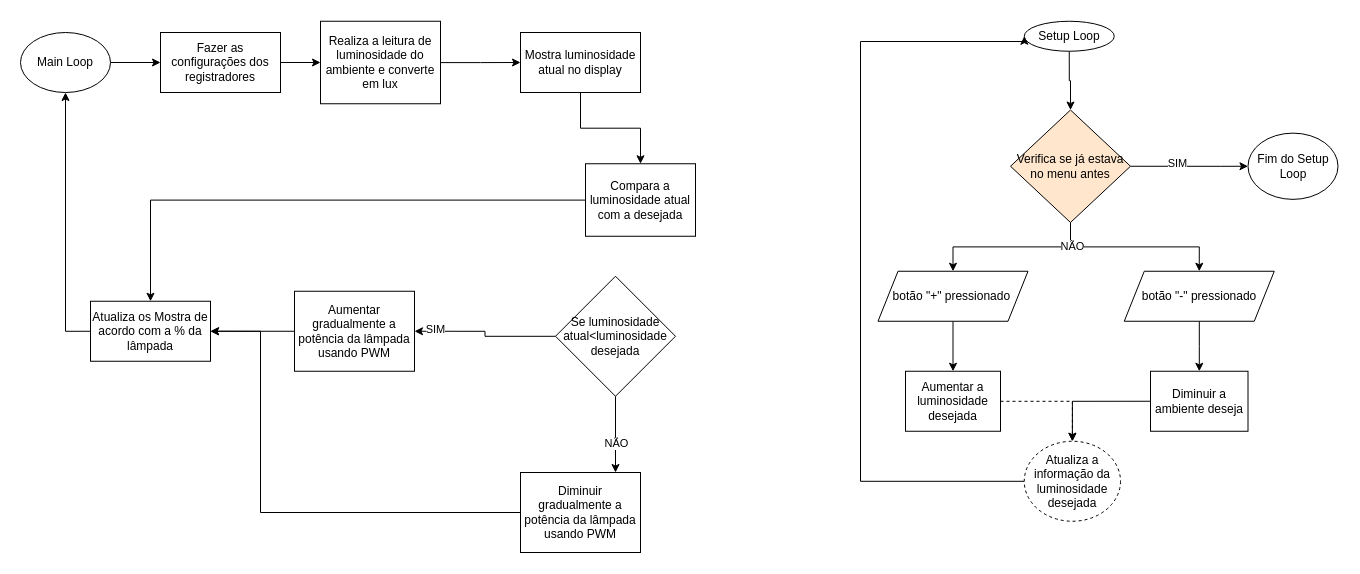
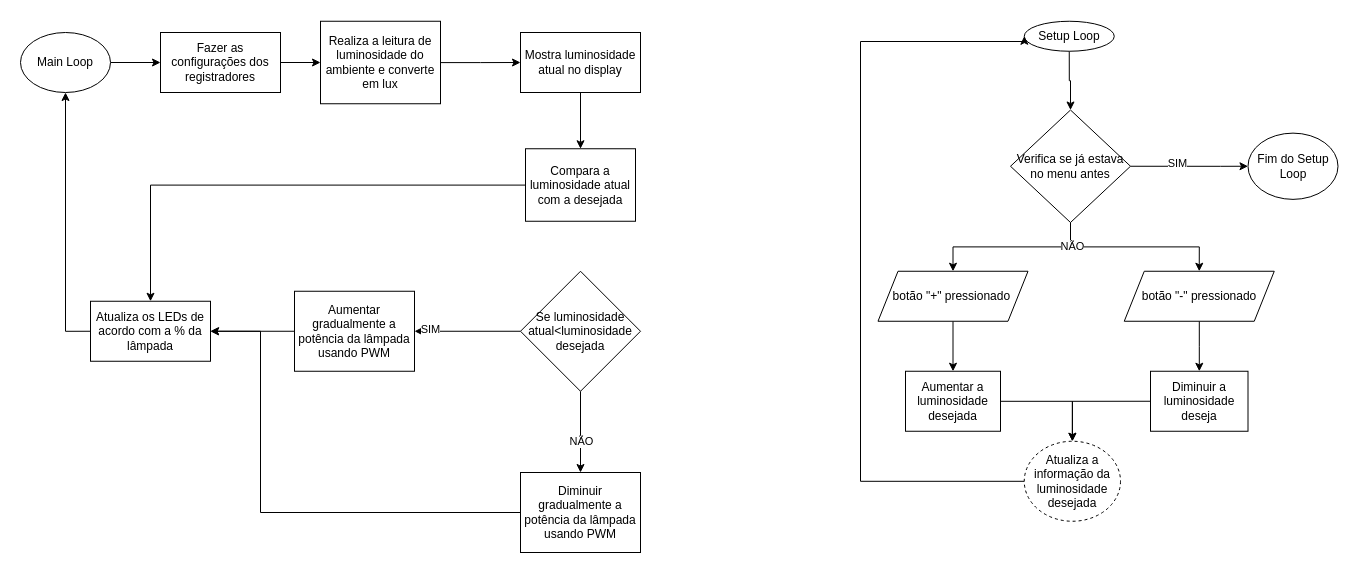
(1071, 166) -> (1071, 166)
(641, 200) -> (581, 185)
(151, 332) -> (151, 332)
(616, 336) -> (581, 331)
(1036, 401) -> (1036, 401)
(1200, 402) -> (1200, 402)
